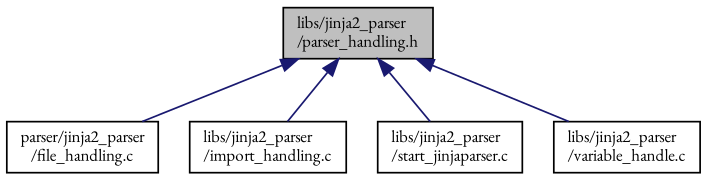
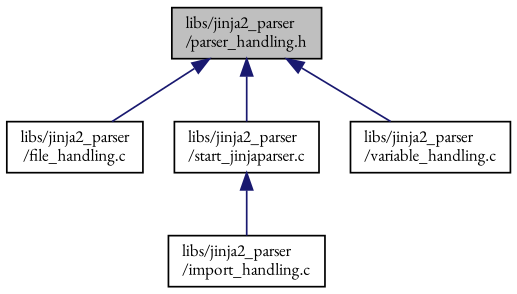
(308, 97) -> (247, 213)
(83, 147) -> (75, 147)
(627, 147) -> (430, 147)
